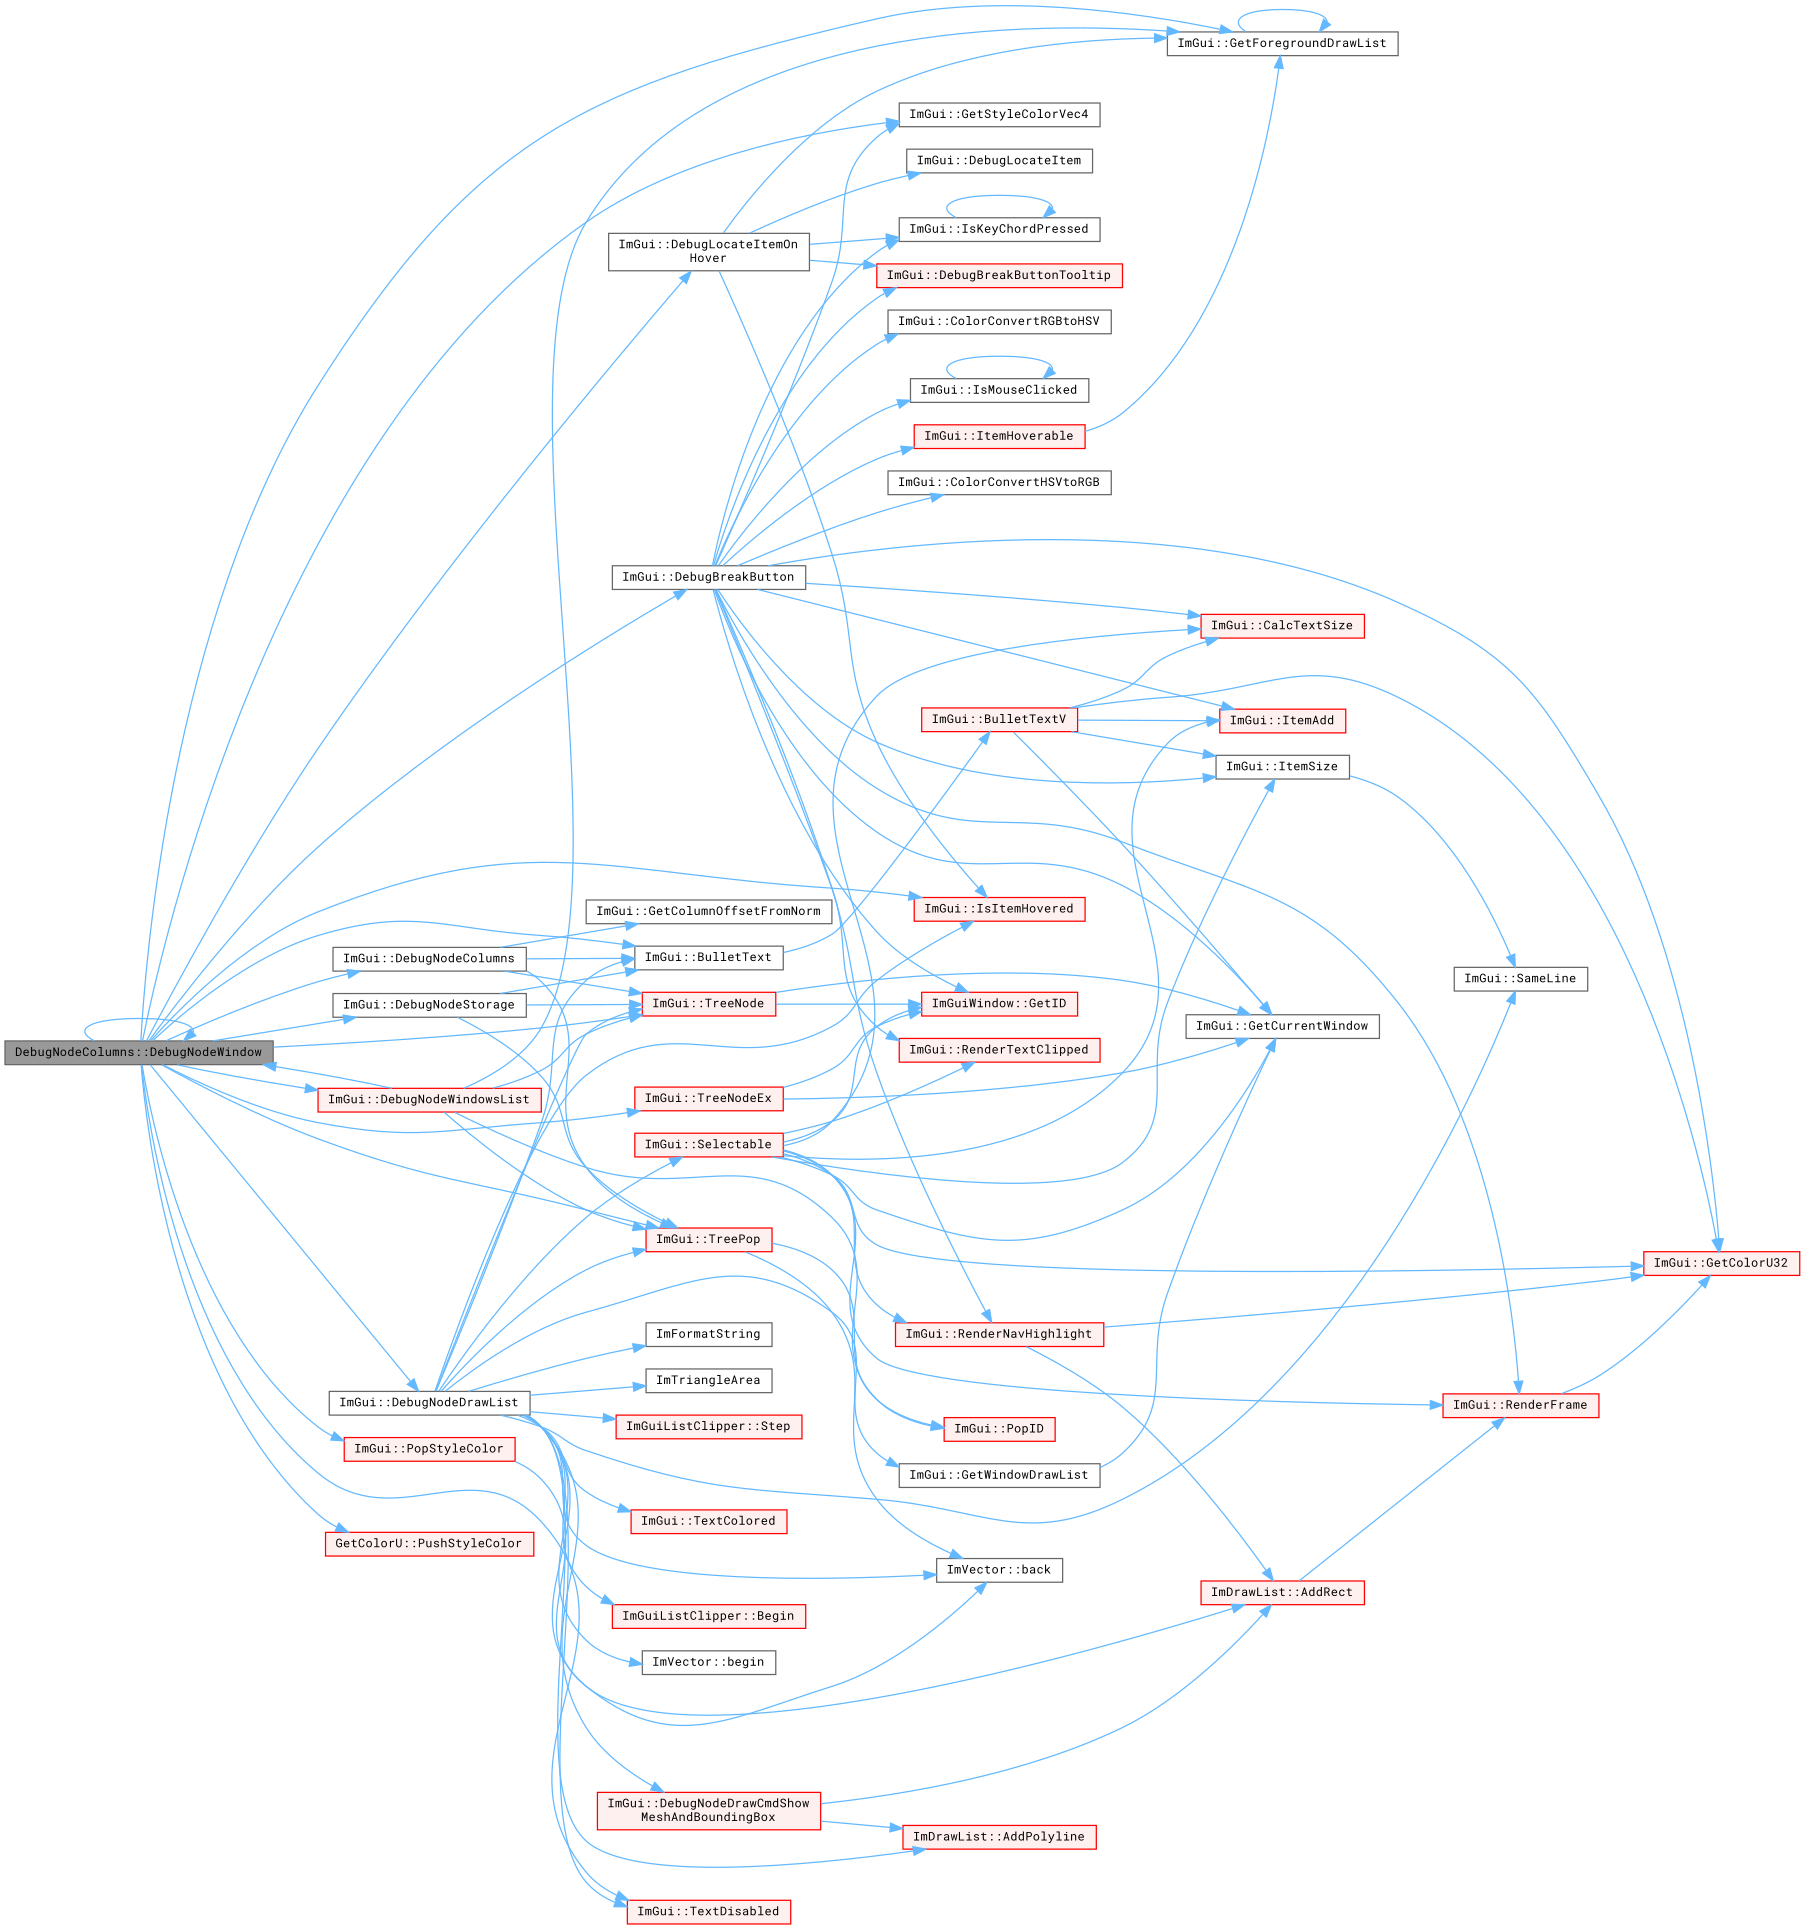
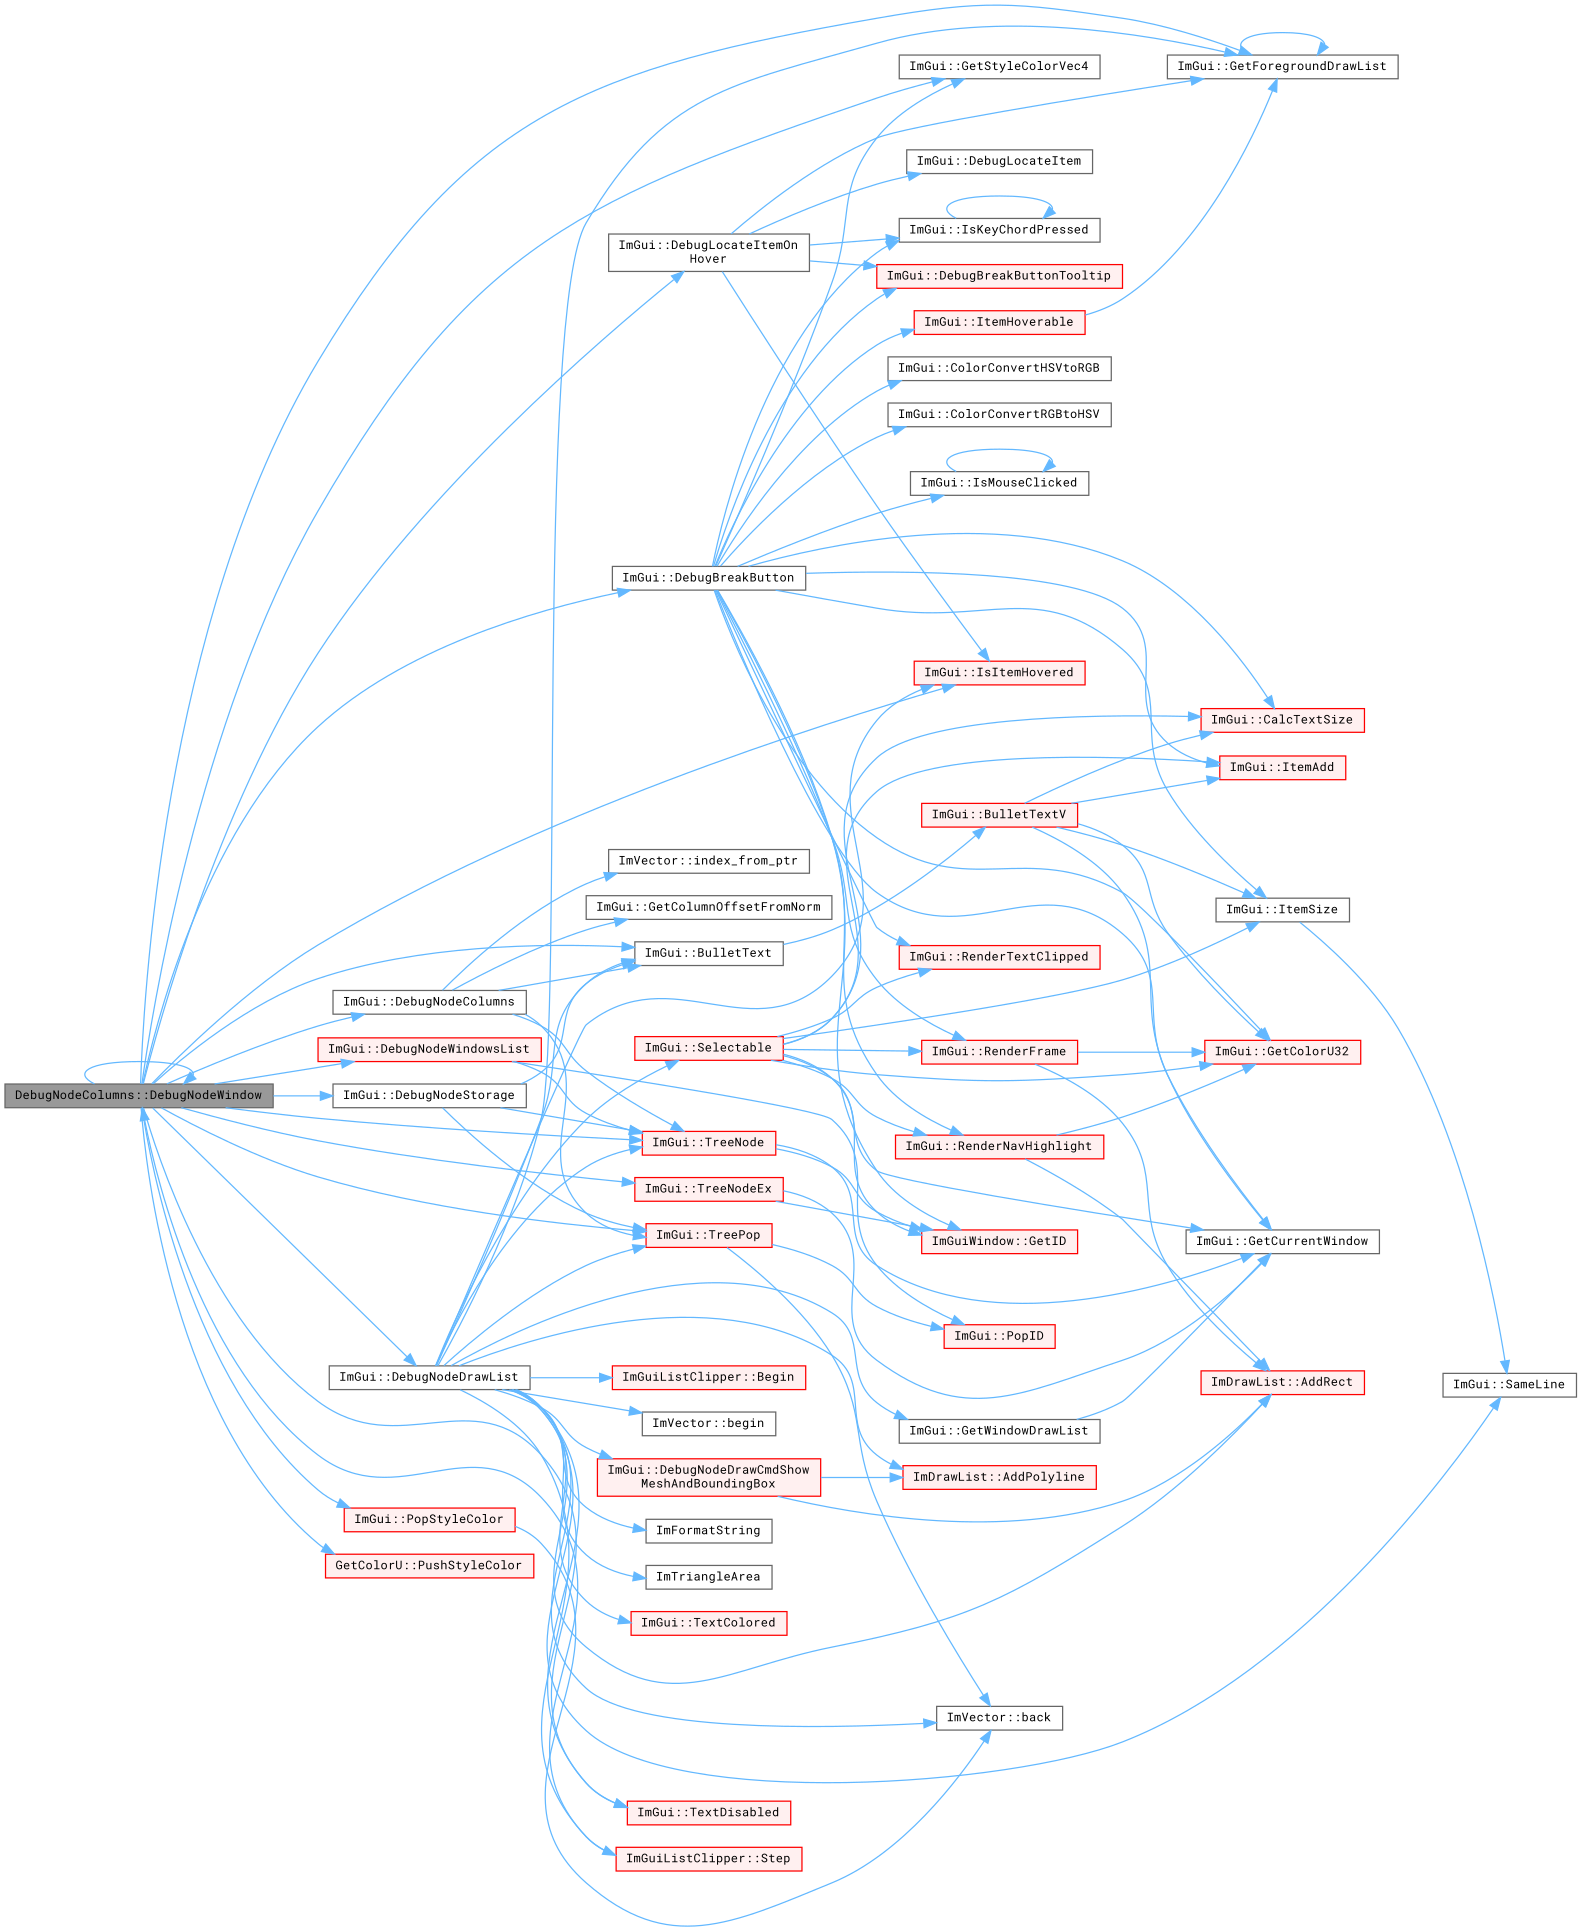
(556, 355) -> (558, 451)
none -> (709, 861)
(334, 1077) -> (437, 1471)
(532, 1180) -> none
(1397, 1503) -> (1149, 1206)
